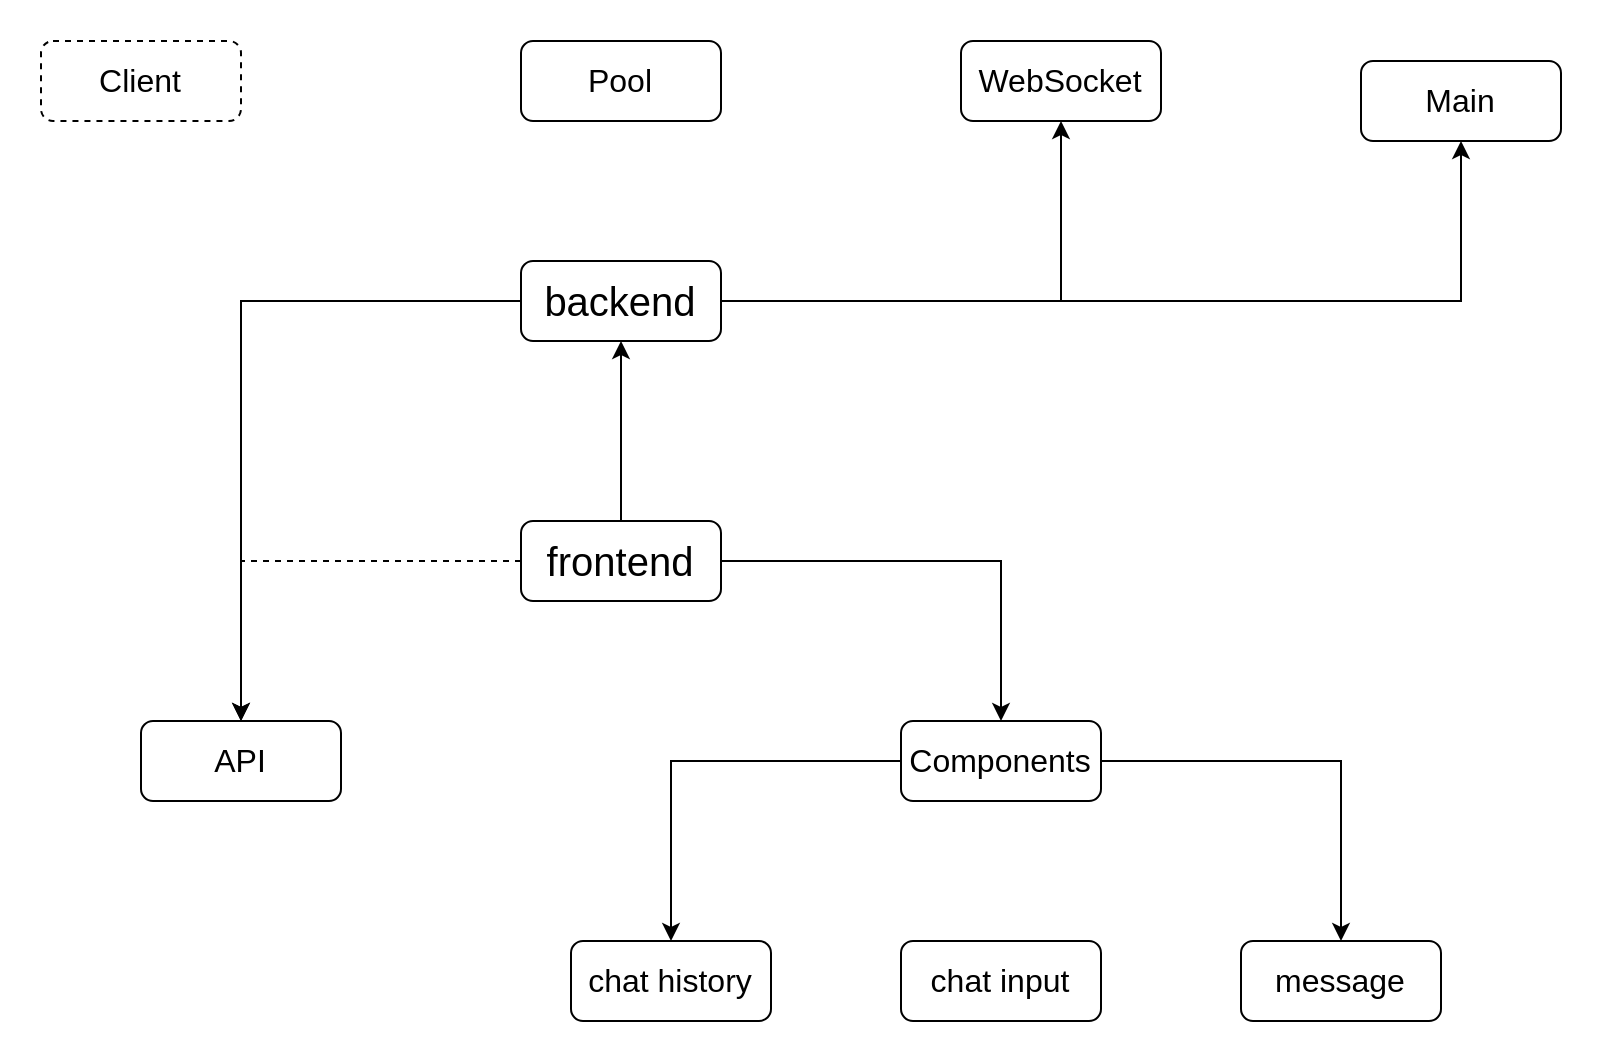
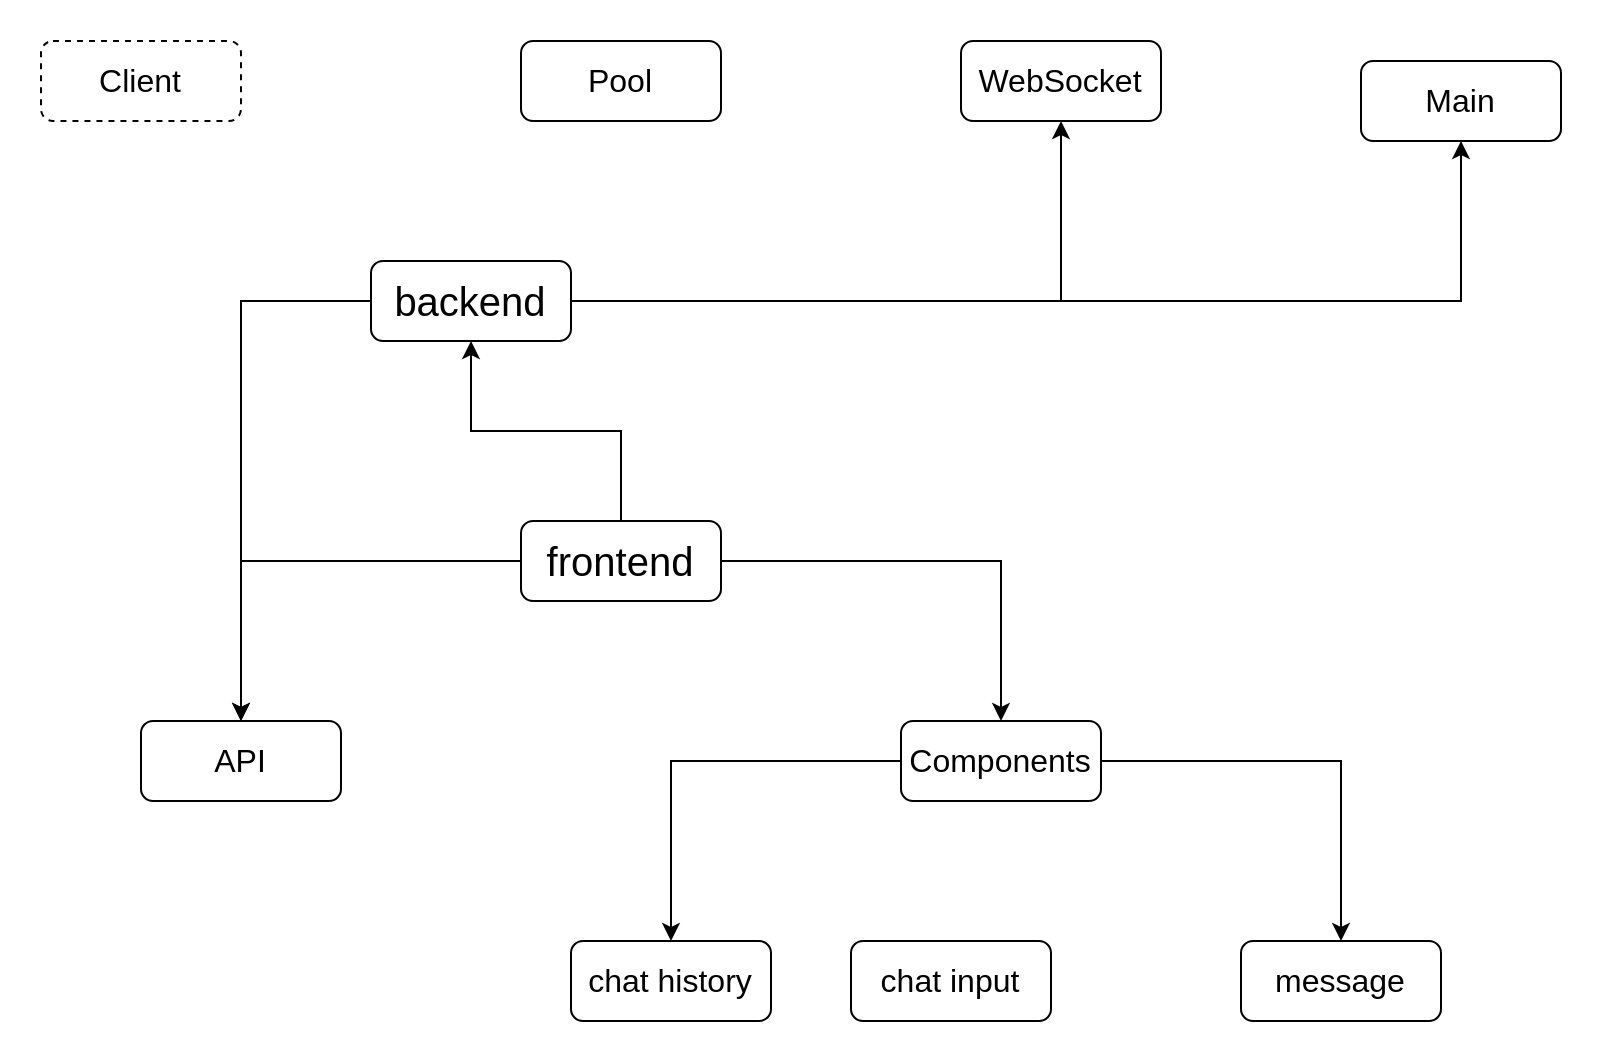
(621, 301) -> (471, 301)
(381, 561) -> (381, 561)
(1001, 981) -> (951, 981)
